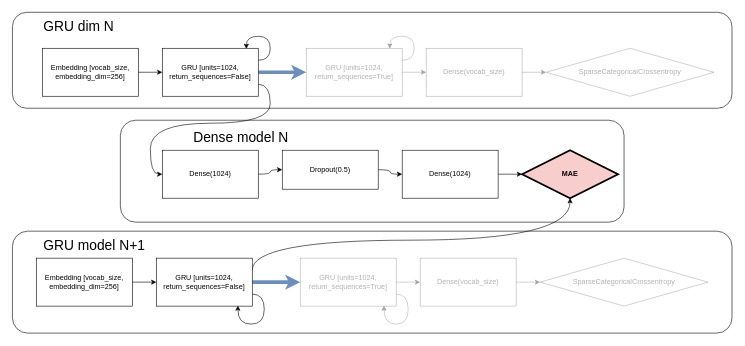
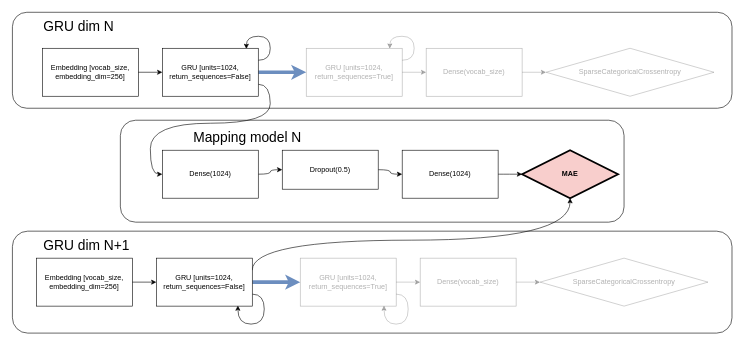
(238, 138) -> (244, 138)
(88, 246) -> (81, 246)
